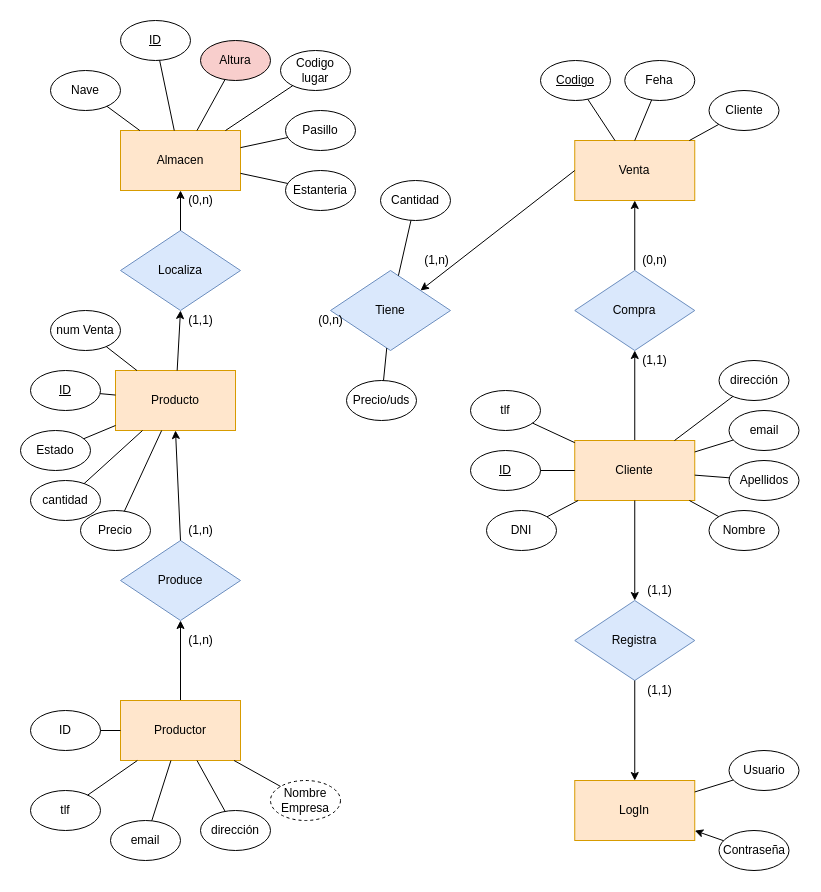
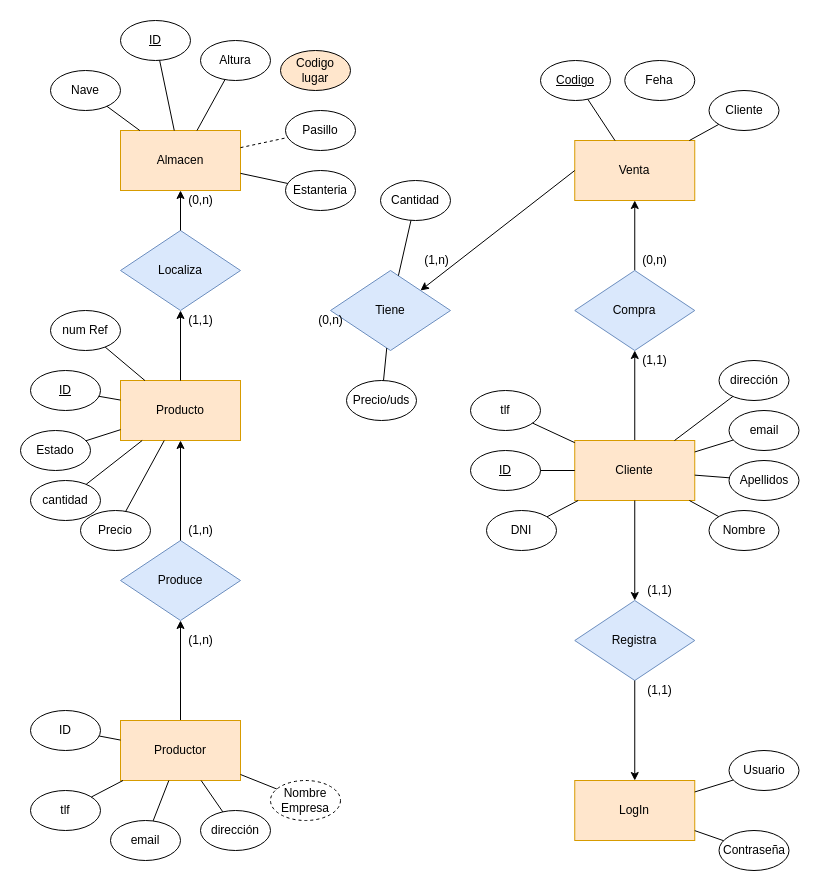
(236, 61) -> (236, 61)
(316, 71) -> (316, 71)
(259, 108) -> none
(643, 121) -> none
(265, 142) -> (265, 142)
(86, 331) -> (86, 331)
(176, 401) -> (181, 411)
(181, 731) -> (181, 751)
(702, 833) -> (700, 832)
